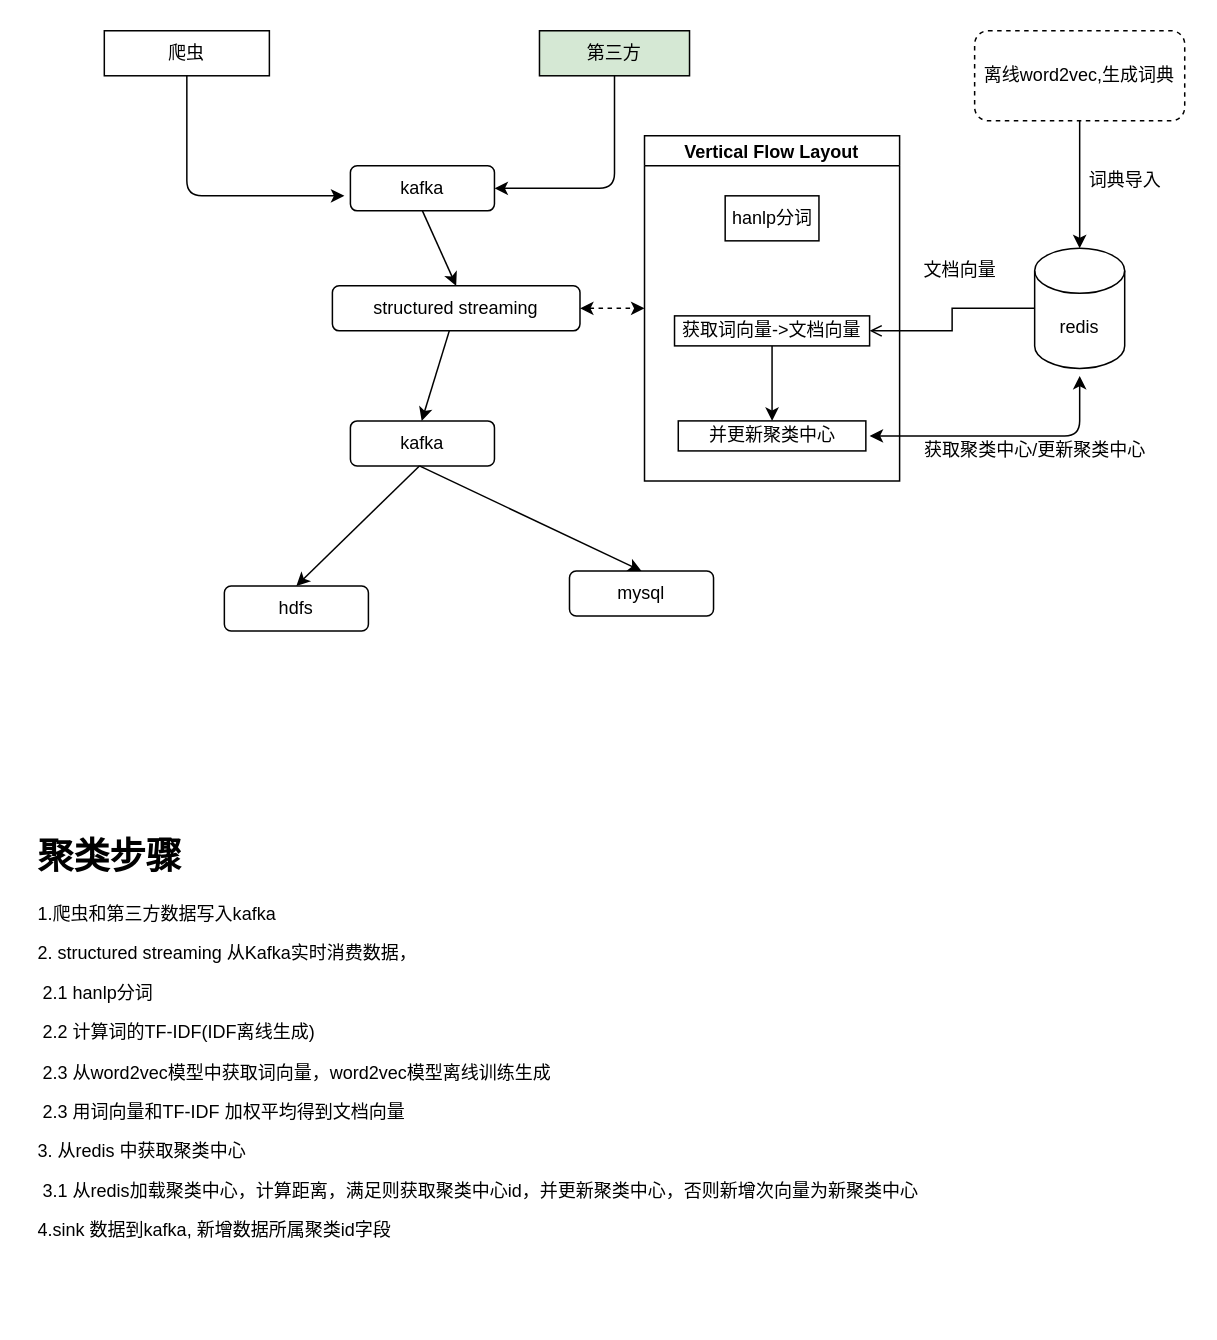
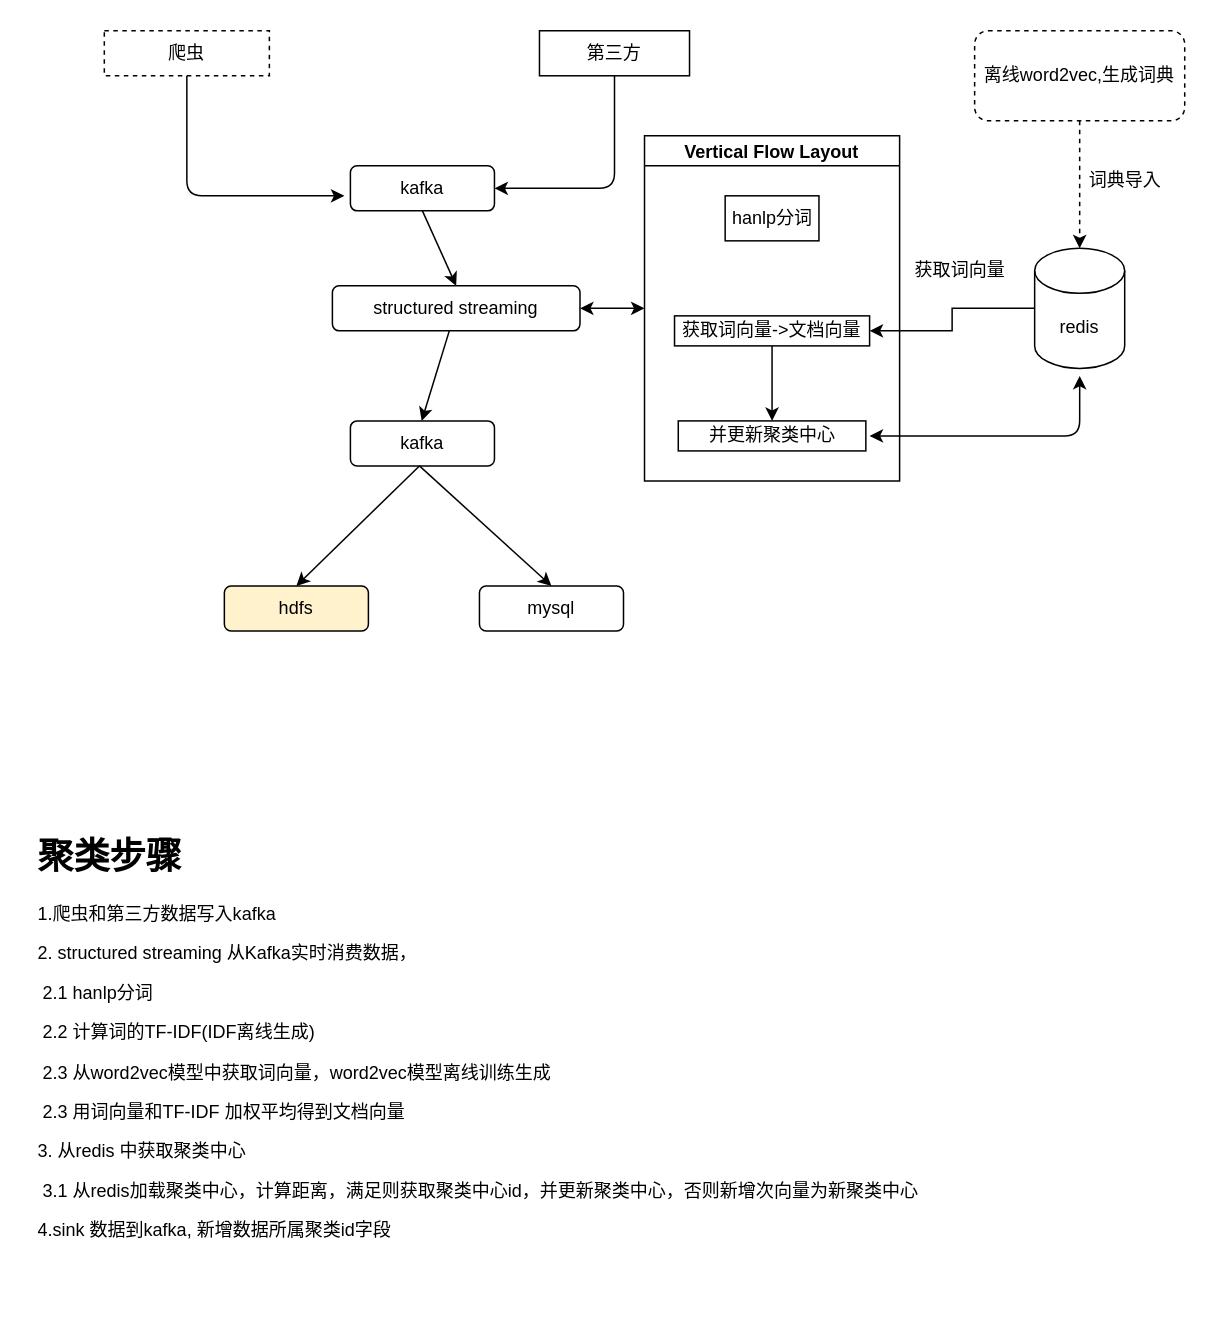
(187, 53) -> (187, 53)
(614, 53) -> (614, 53)
(1079, 180) -> (1079, 180)
(960, 271) -> (960, 271)
(614, 308) -> (614, 308)
(878, 331) -> (881, 331)
(1034, 451) -> none
(641, 593) -> (551, 608)
(296, 608) -> (296, 608)
